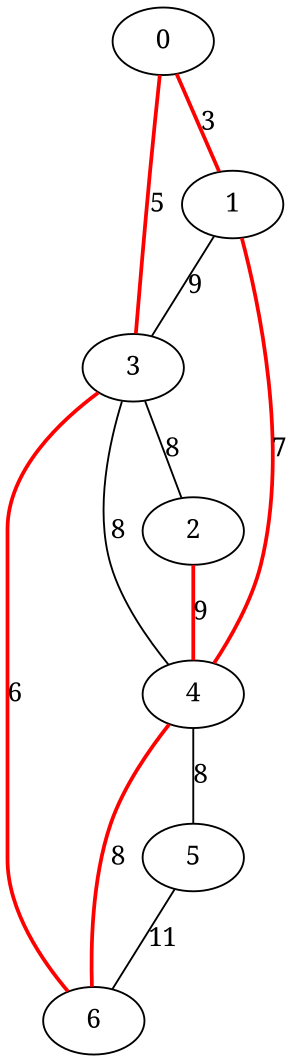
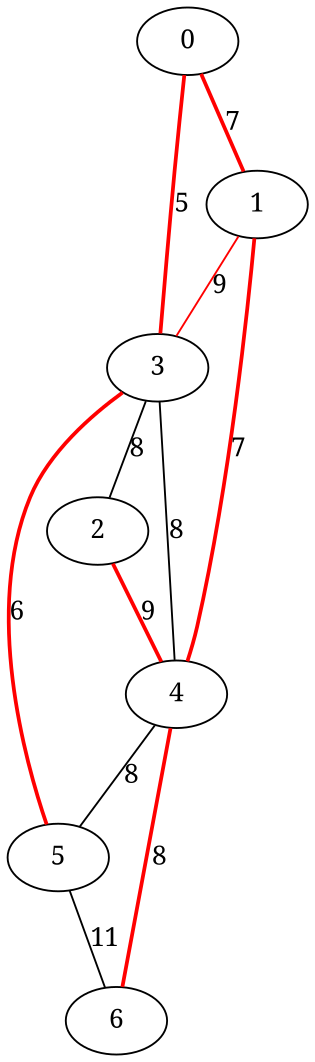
(208, 123) -> (233, 123)
(183, 286) -> (207, 286)
(8, 683) -> (10, 591)
